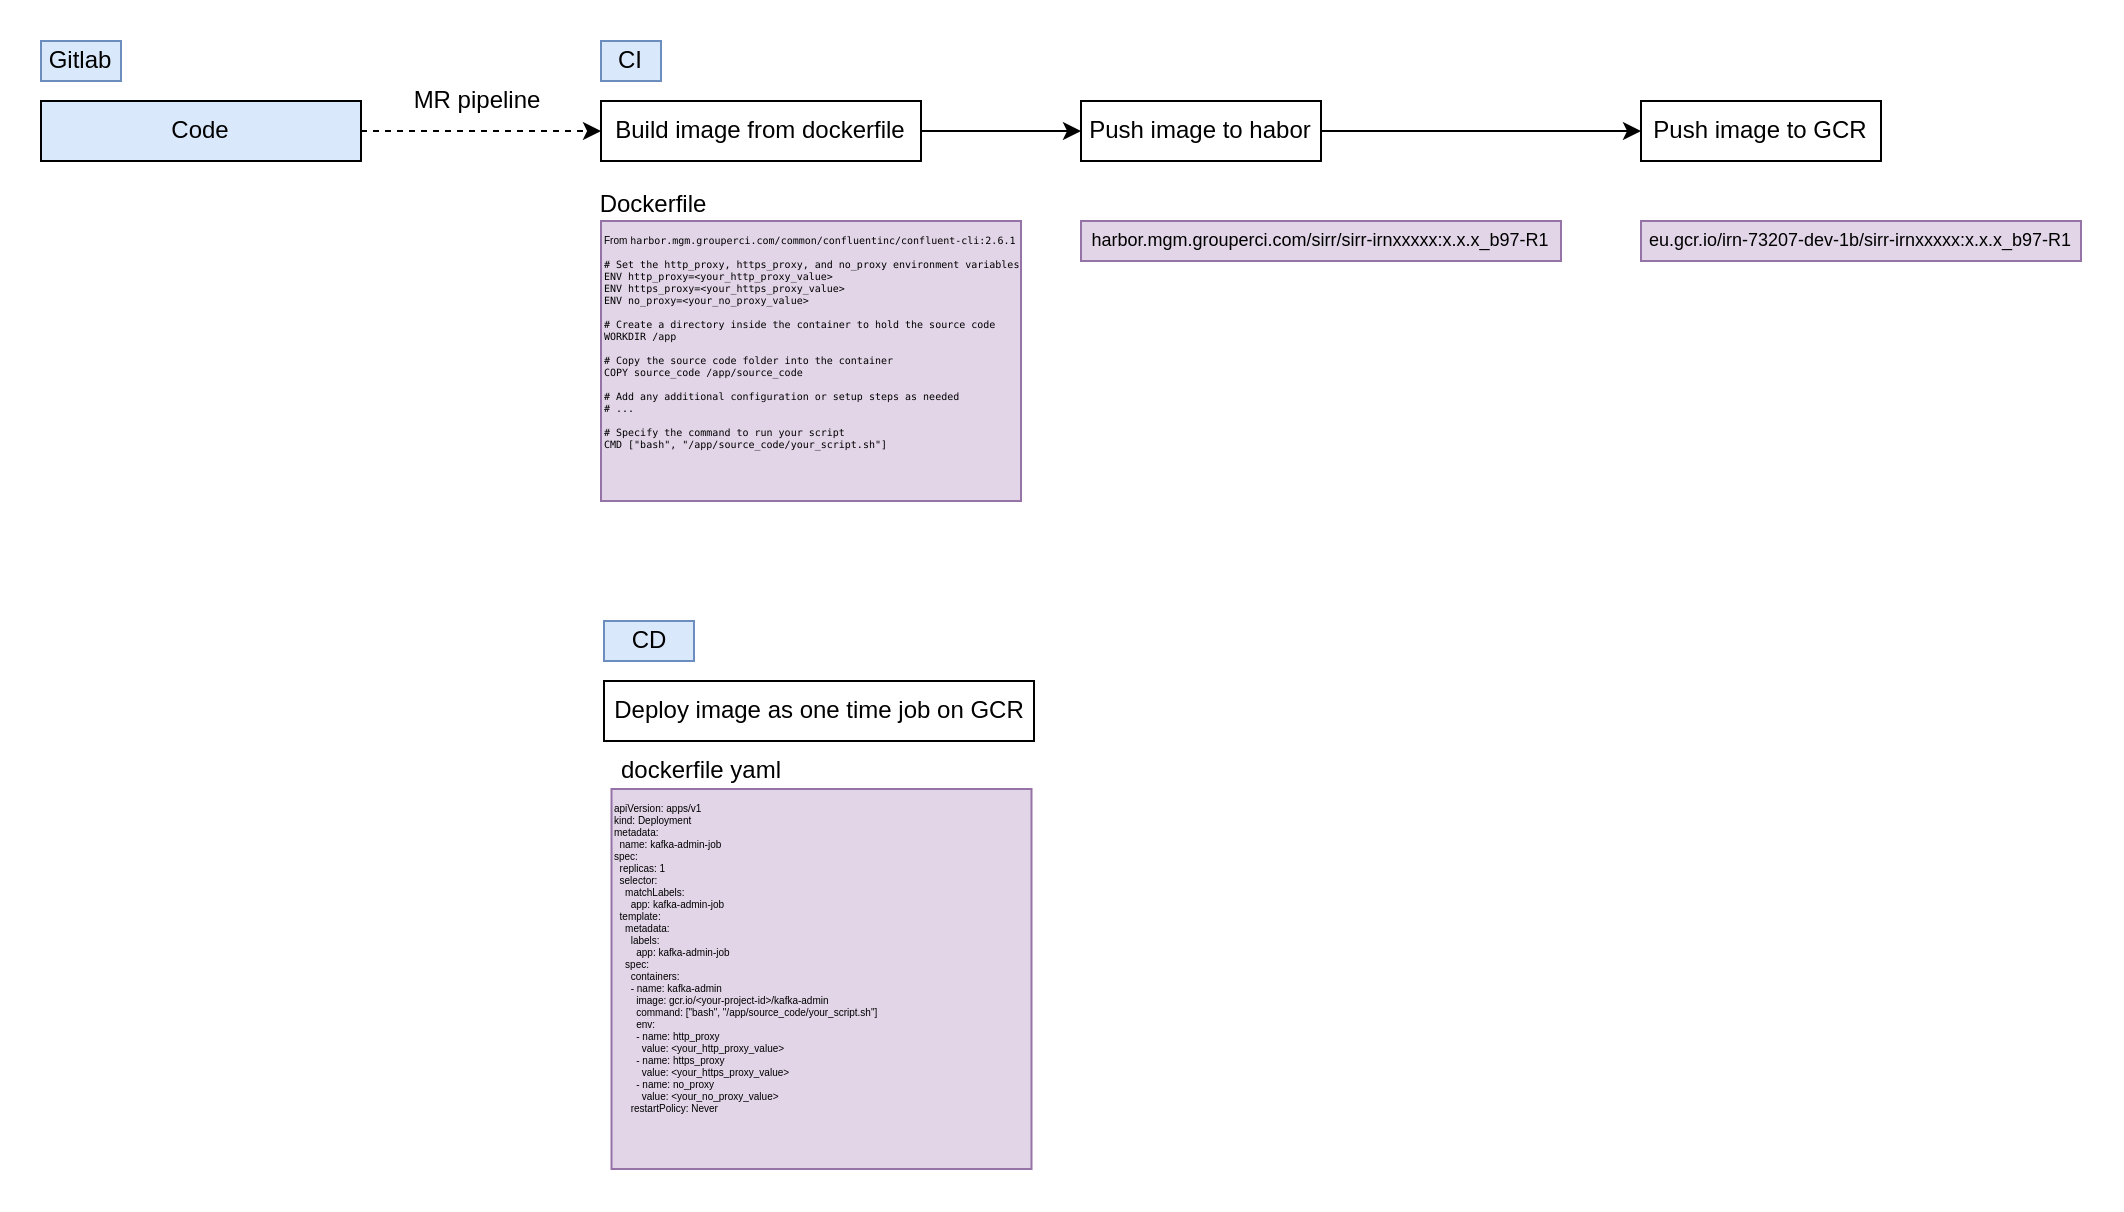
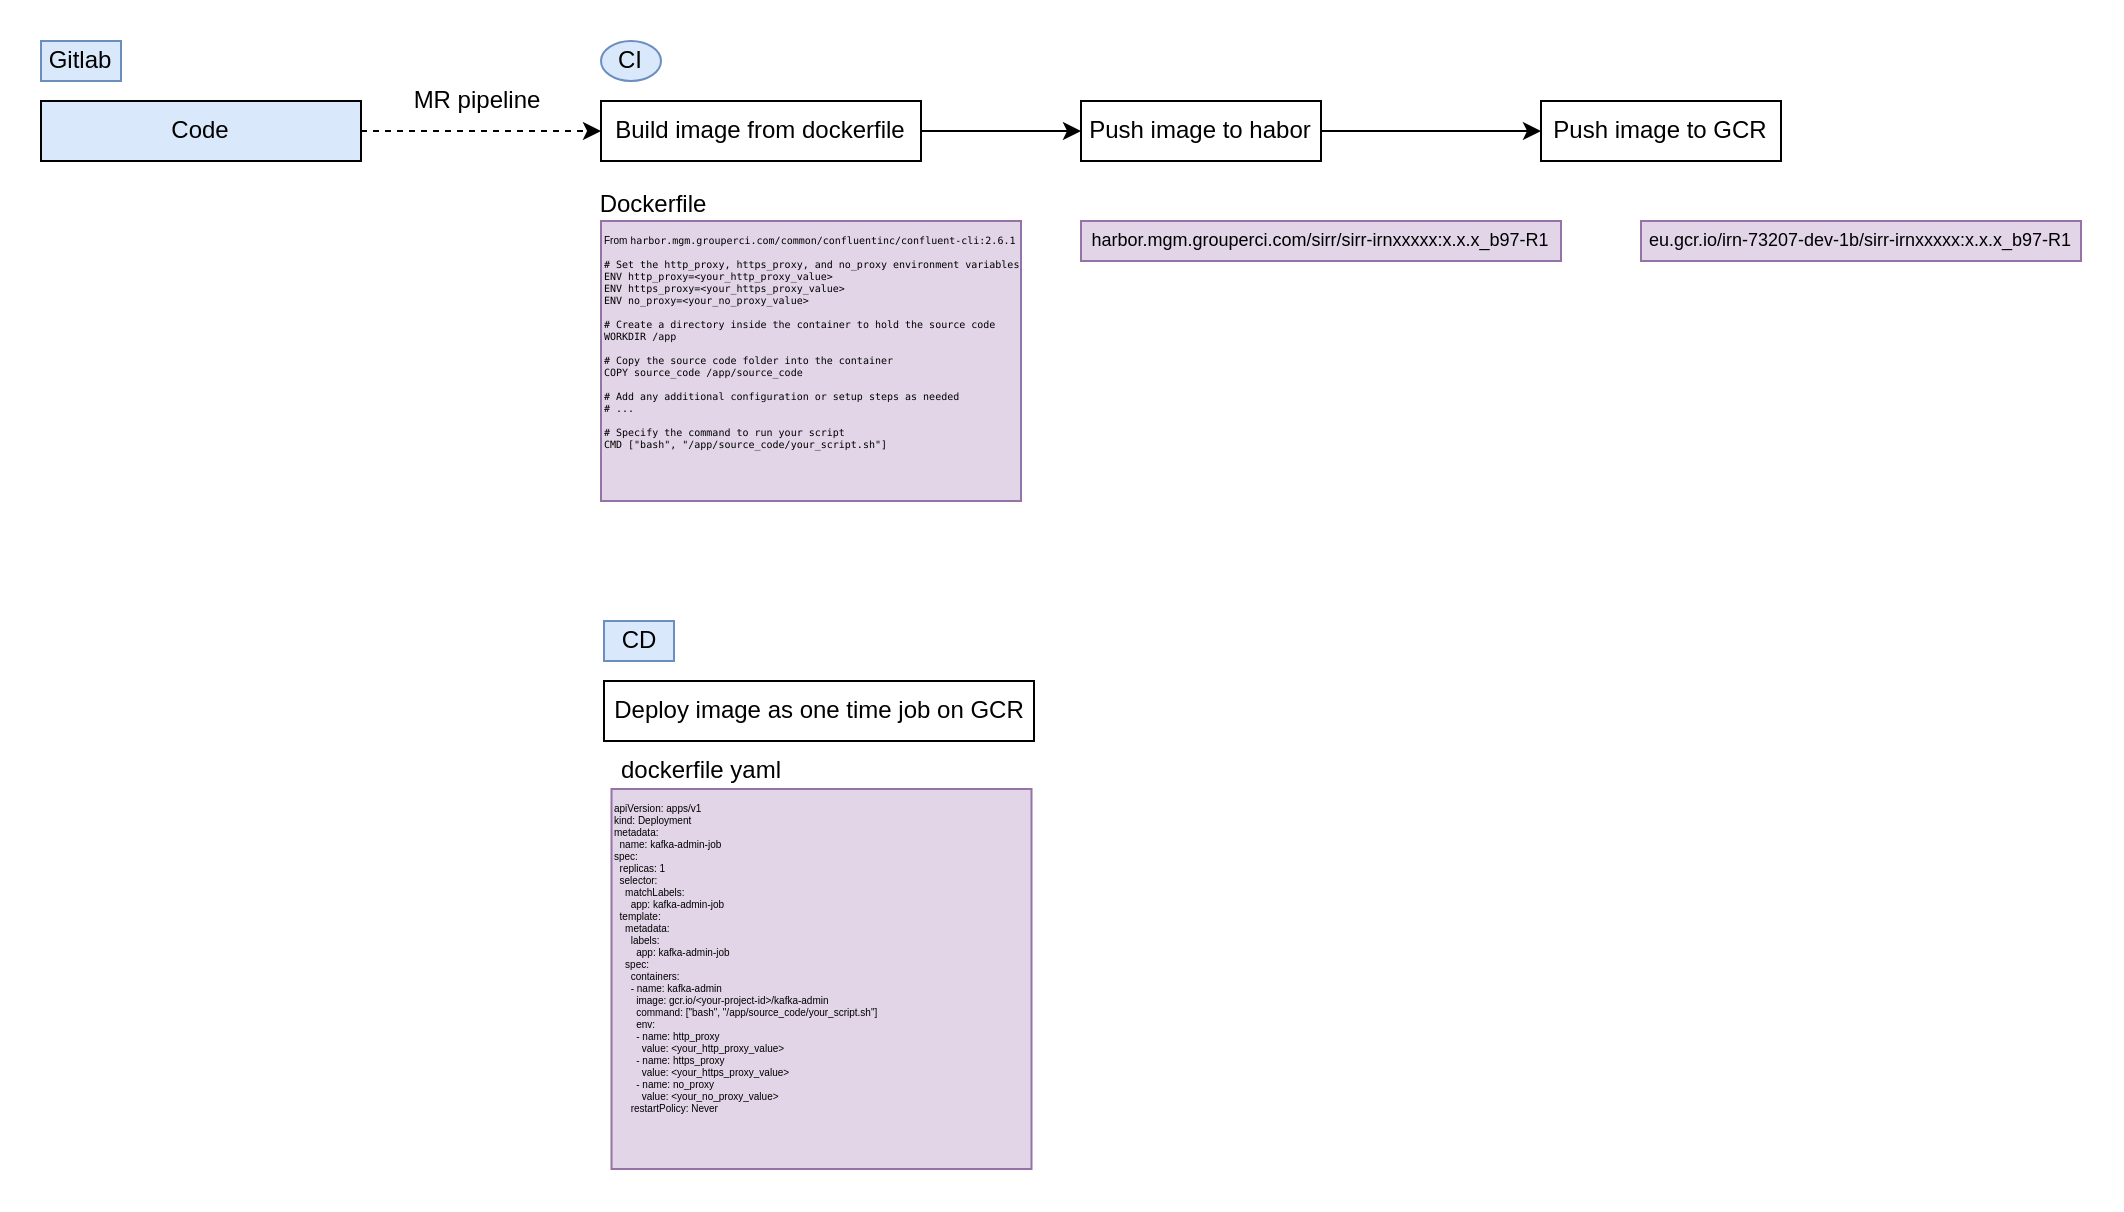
(631, 61) -> (631, 61)
(1761, 131) -> (1661, 131)
(649, 641) -> (639, 641)
